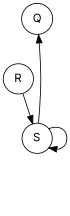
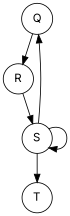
none -> (29, 45)
none -> (37, 198)
